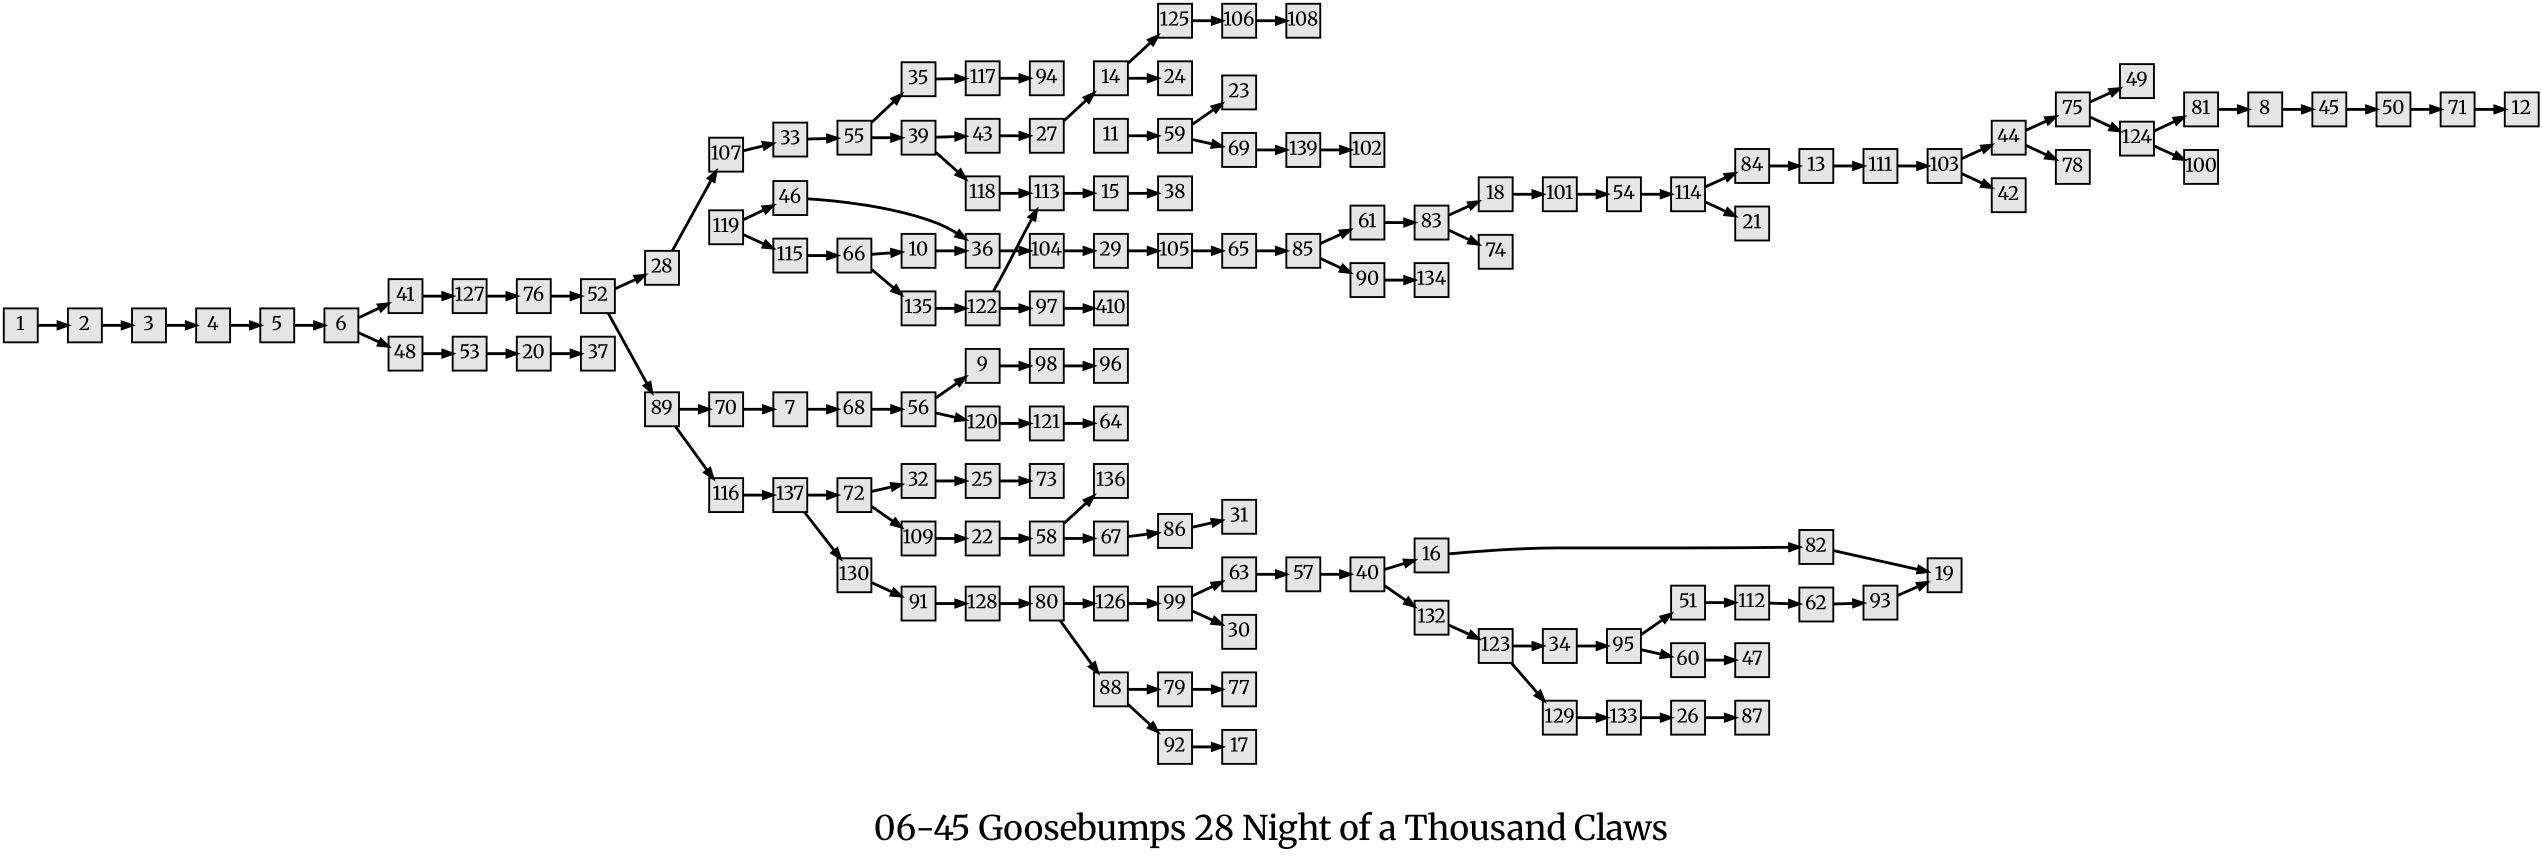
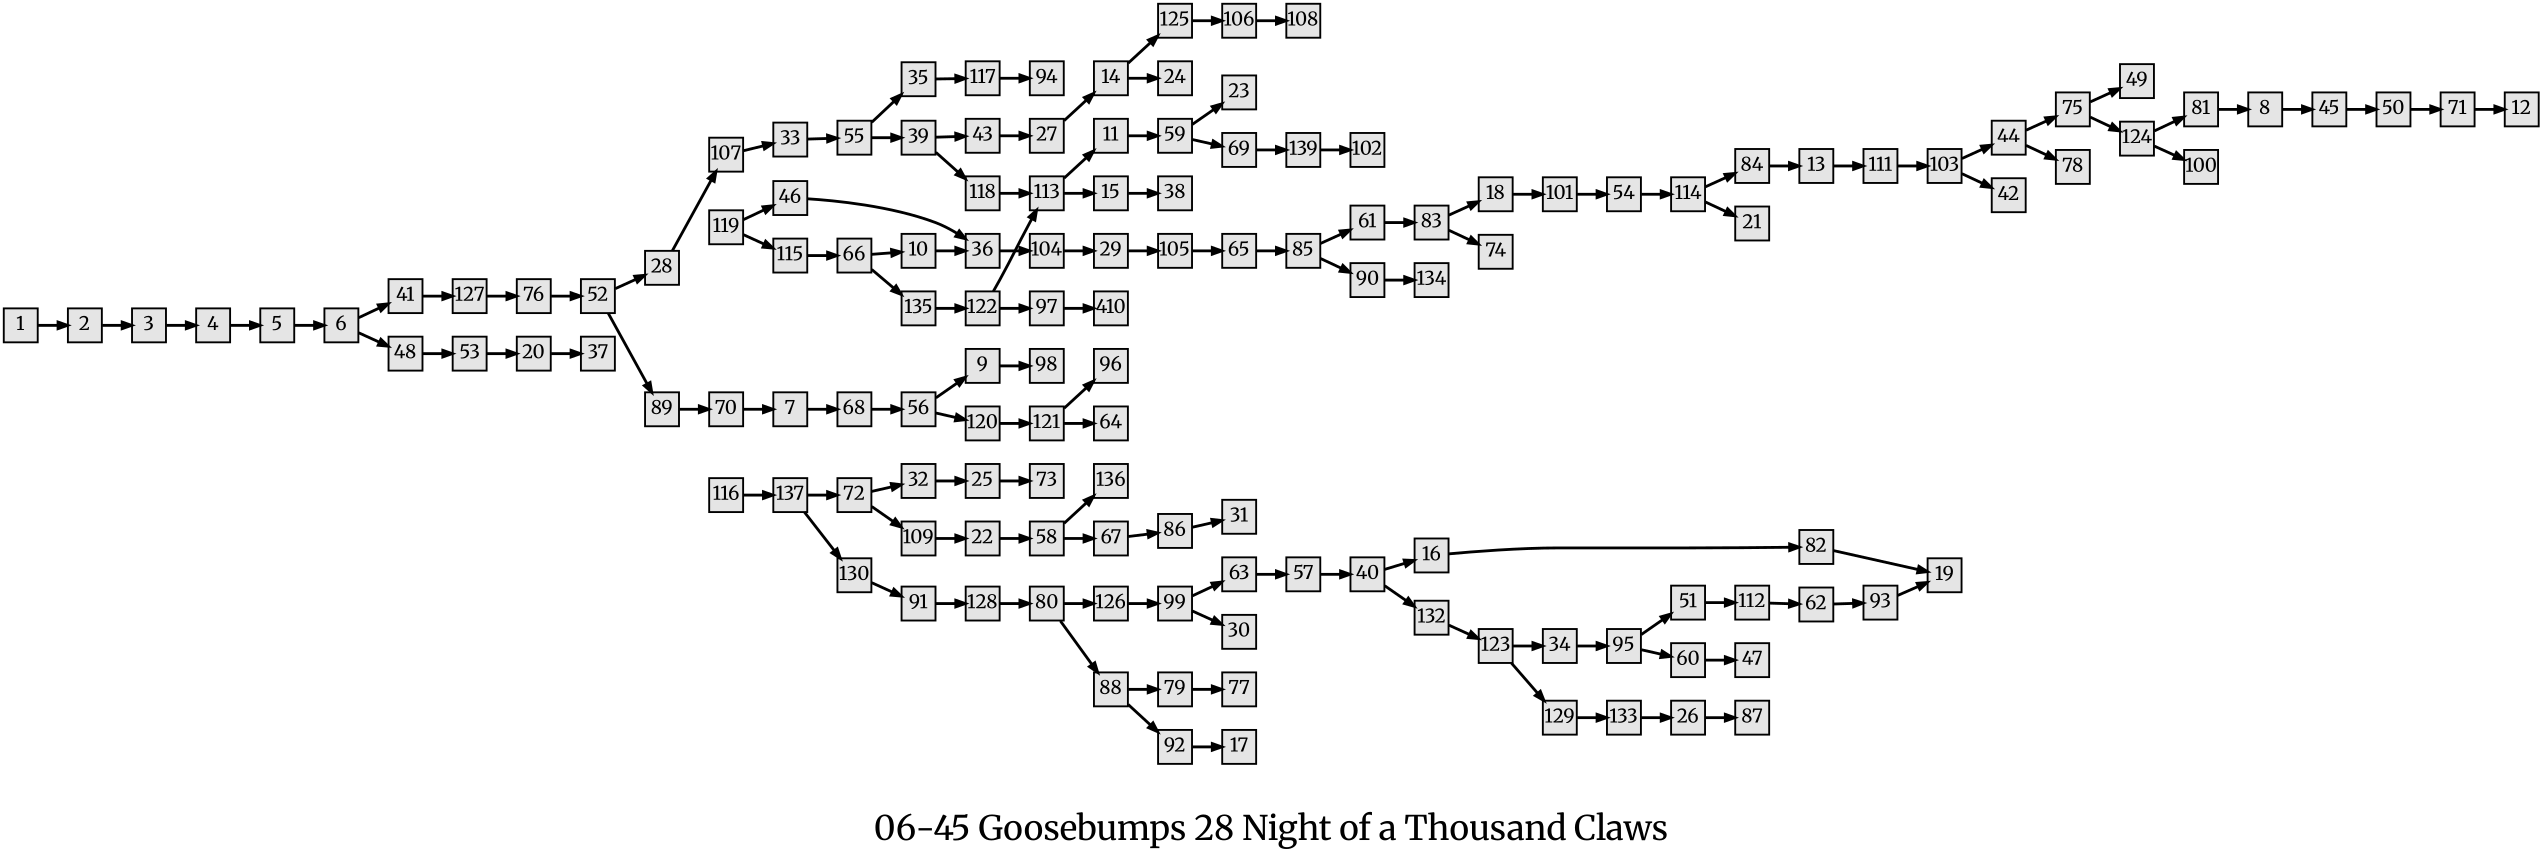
none -> (1075, 168)
(1074, 366) -> (1075, 398)
(691, 448) -> none
